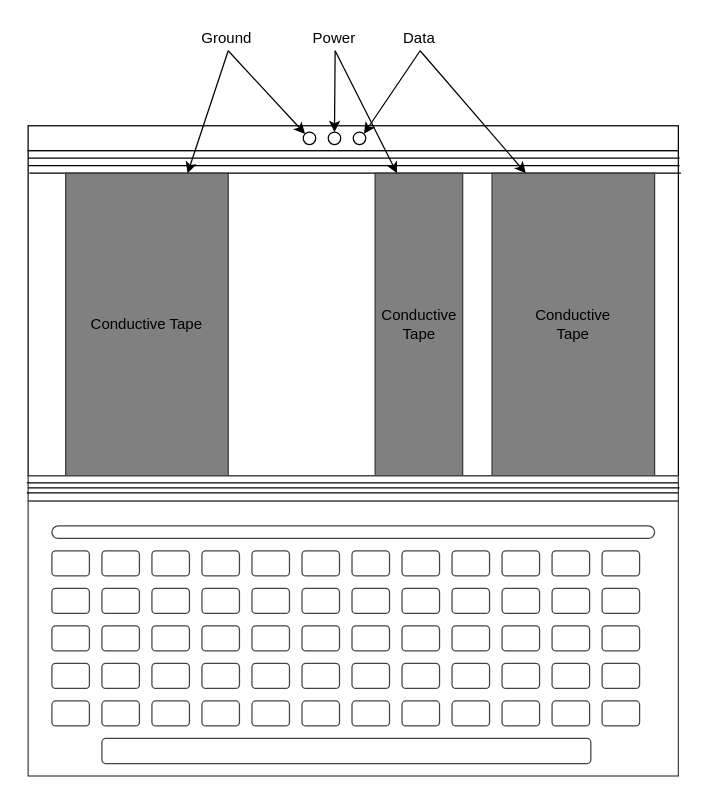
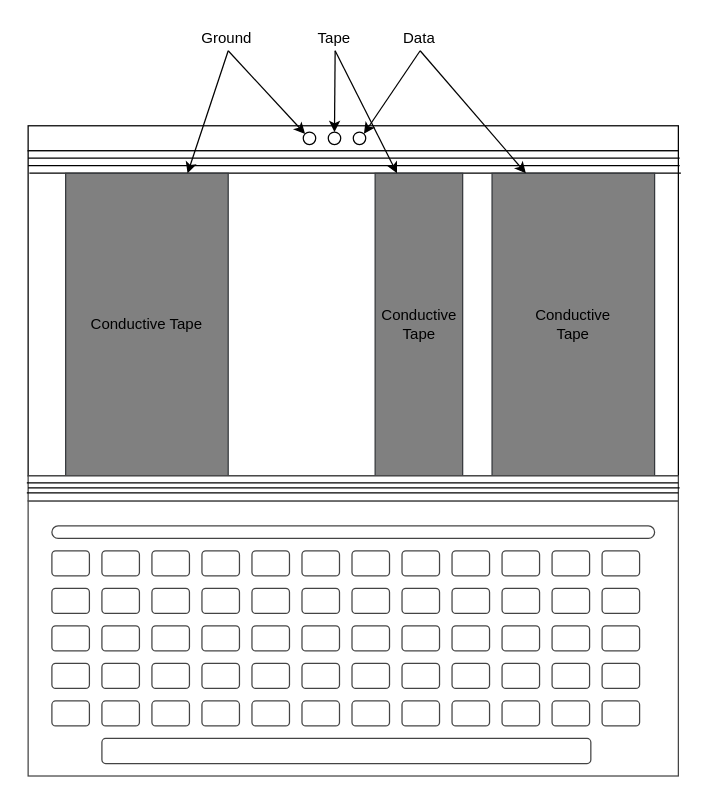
(334, 38) -> (334, 38)
